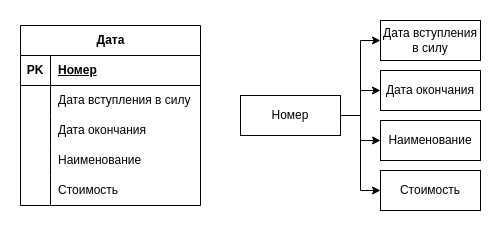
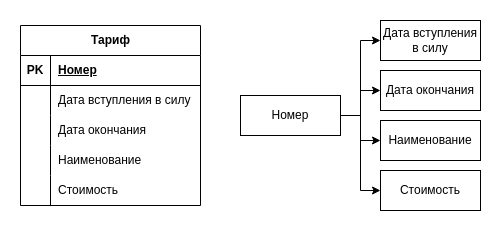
(111, 41) -> (111, 41)
